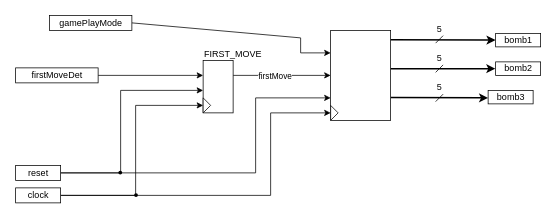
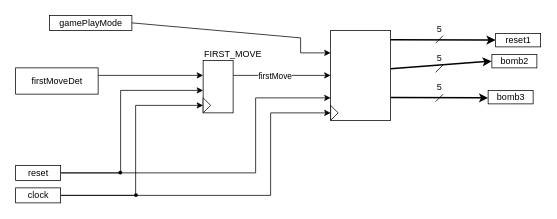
(518, 40) -> (518, 40)
(518, 69) -> (514, 61)
(57, 75) -> (57, 81)
